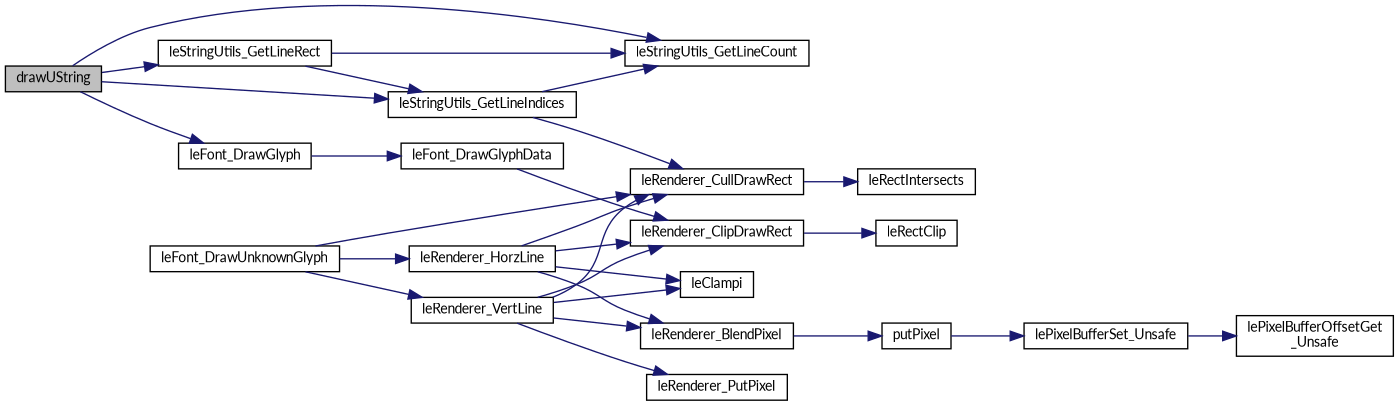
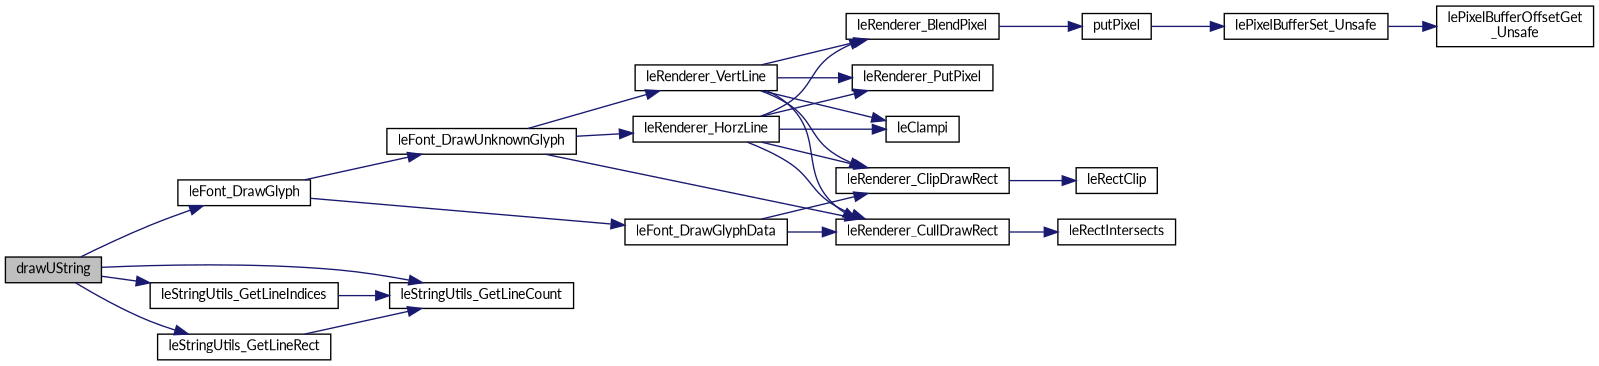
(357, 77) -> none
none -> (808, 105)
(602, 139) -> (805, 232)
none -> (356, 168)
